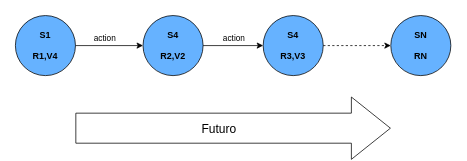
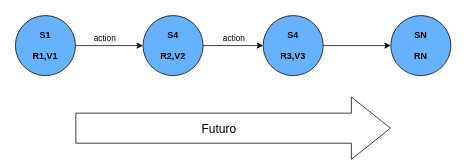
(45, 45) -> (45, 45)
(354, 45) -> (354, 45)
